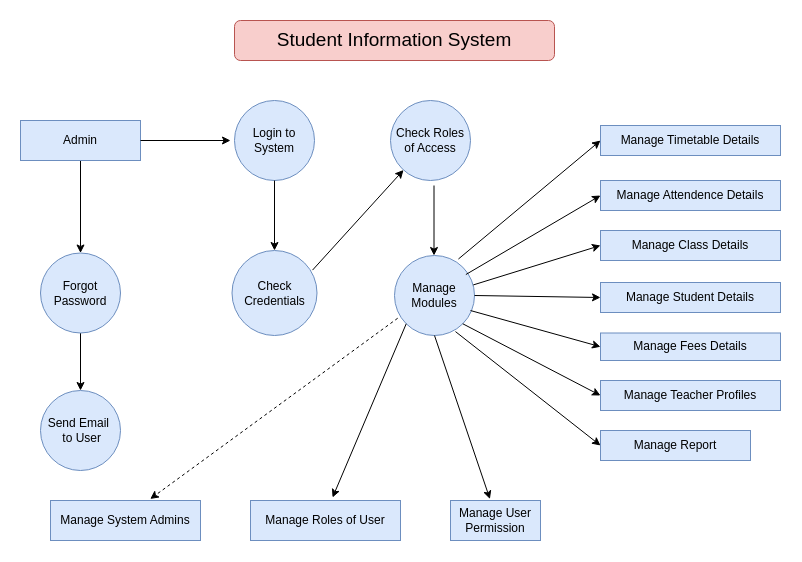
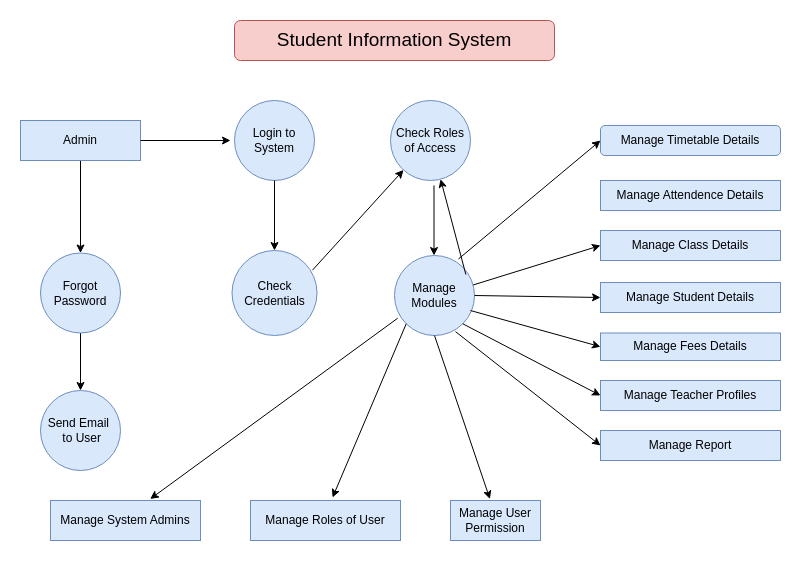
(691, 141) -> (691, 141)
(530, 237) -> (454, 230)
(276, 407) -> (276, 407)
(676, 446) -> (691, 446)
